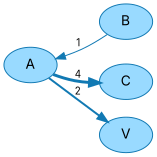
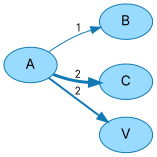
(87, 47) -> (69, 39)
(78, 75) -> (78, 75)
